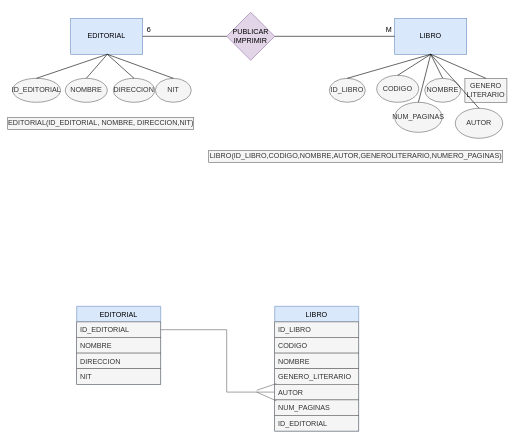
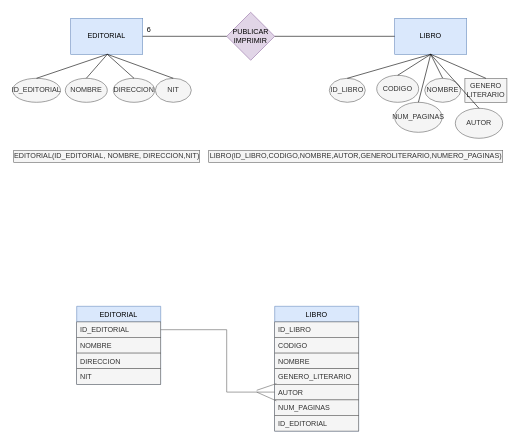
(389, 30) -> none
(101, 123) -> (107, 156)
